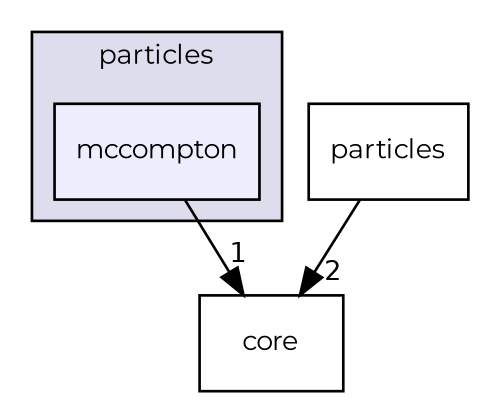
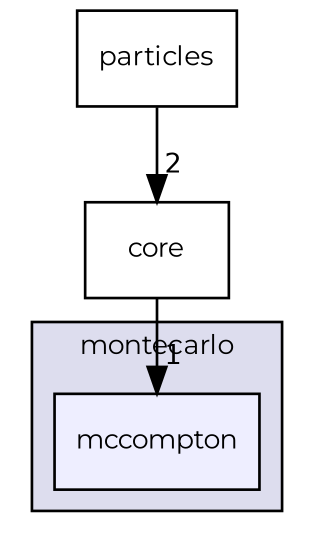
(157, 57) -> (157, 347)
(208, 238) -> (157, 338)
